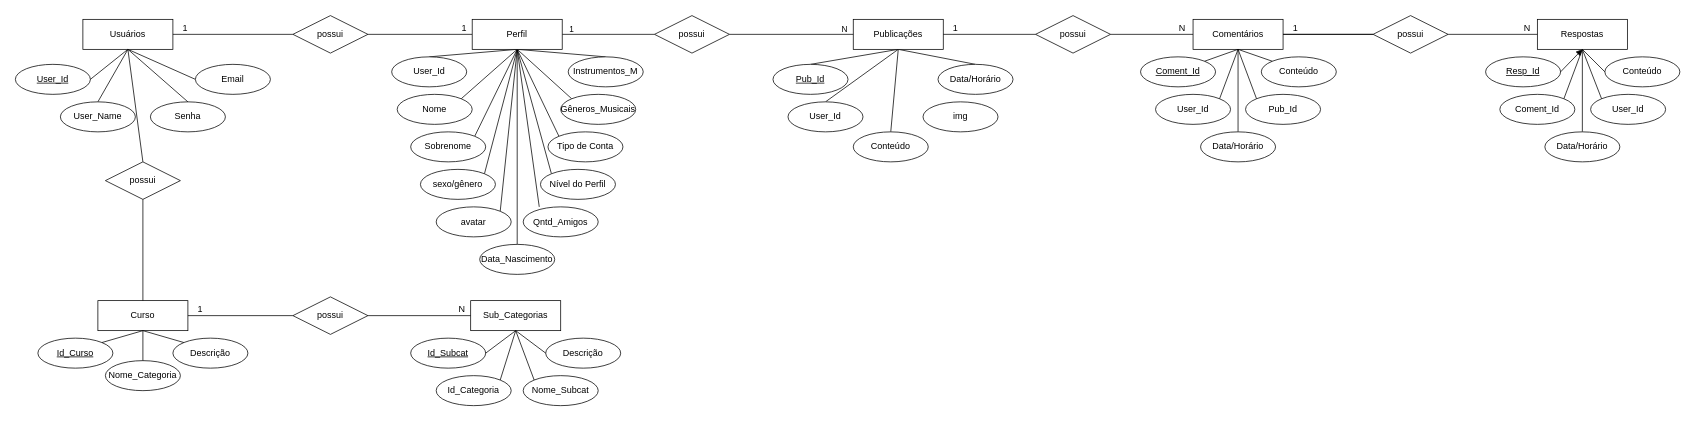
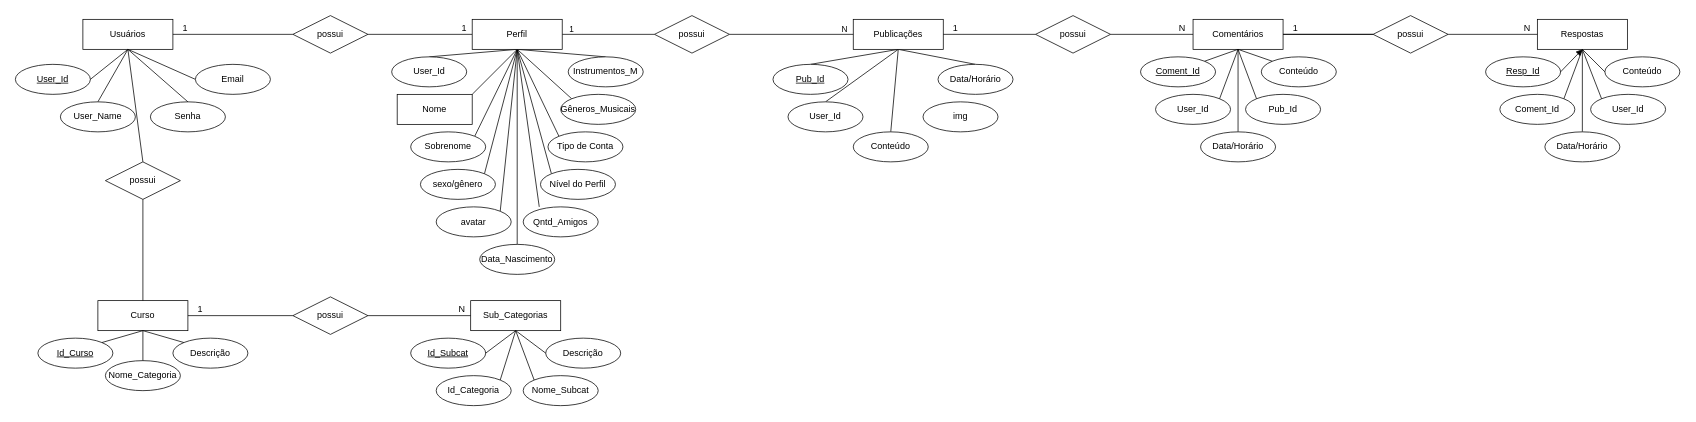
(435, 109) -> (435, 109)
